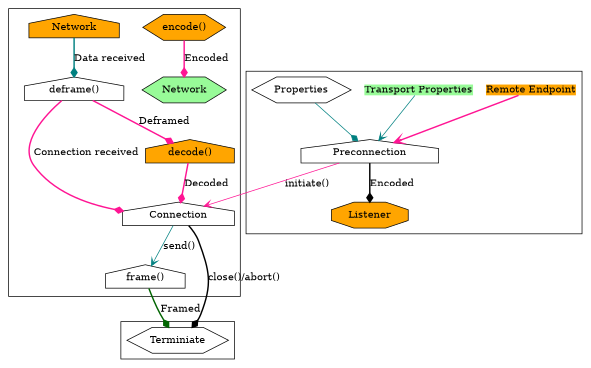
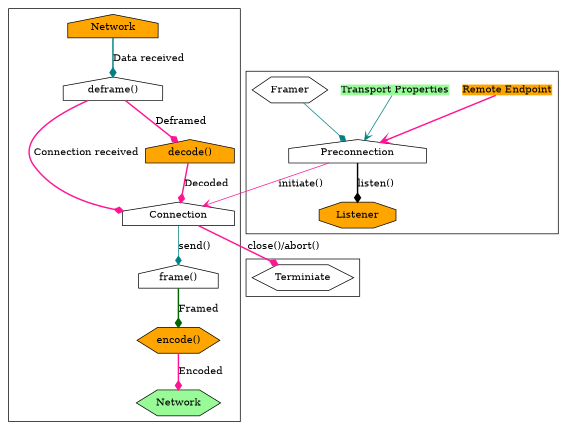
(301, 90) -> (290, 90)
(392, 184) -> (376, 184)
(164, 243) -> (178, 241)
(208, 272) -> (234, 243)
(156, 305) -> (178, 303)
